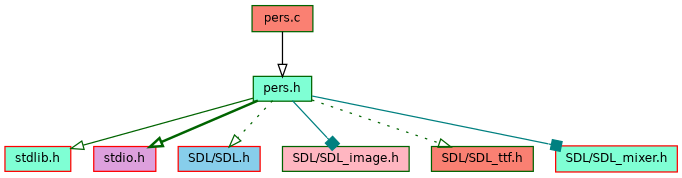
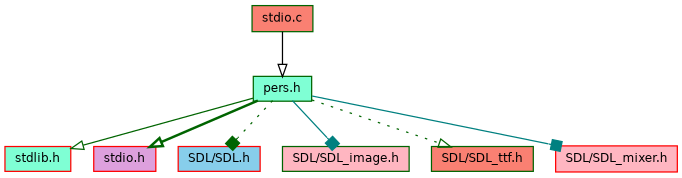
(282, 19) -> (282, 19)
(255, 119) -> (255, 119)
(616, 159) -> (616, 159)
